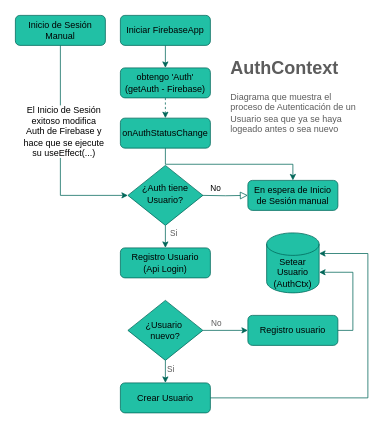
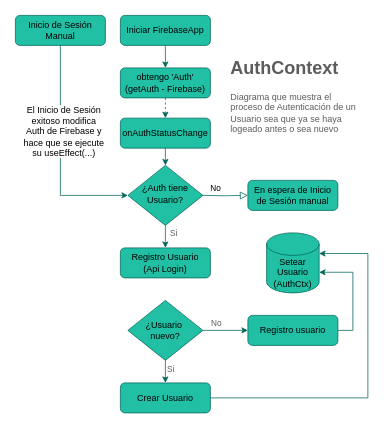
(231, 164) -> (165, 159)
